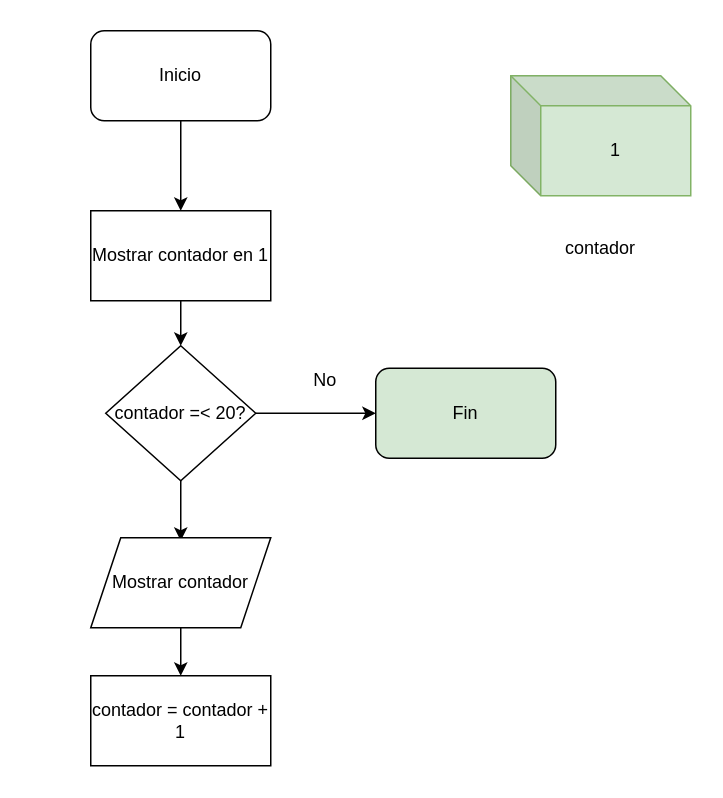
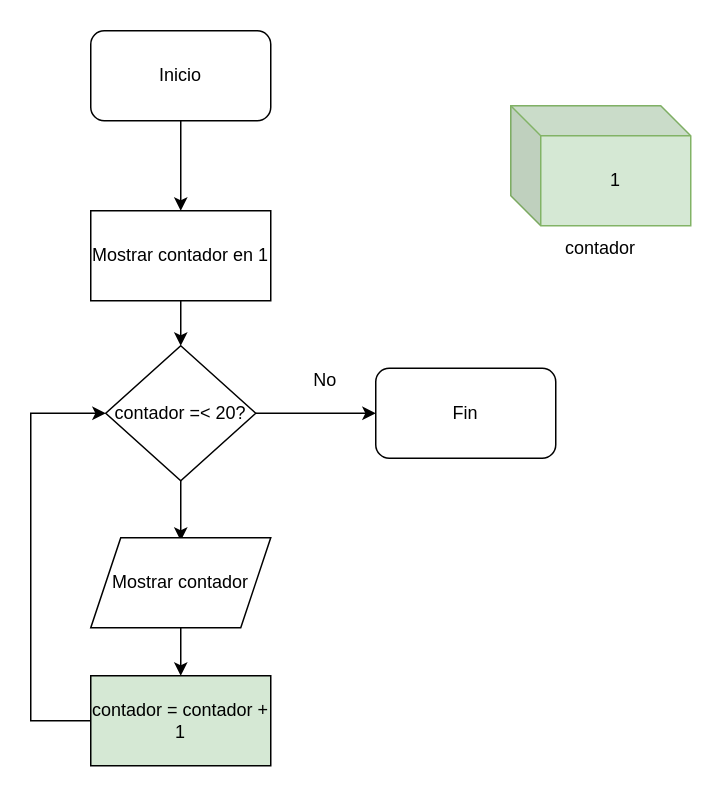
(601, 136) -> (601, 166)
(466, 413) -> (466, 413)
none -> (31, 564)
(181, 721) -> (181, 721)
